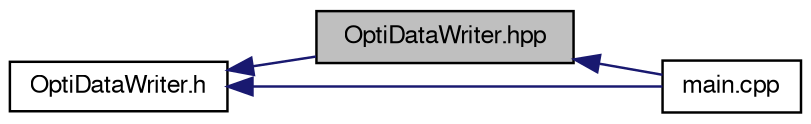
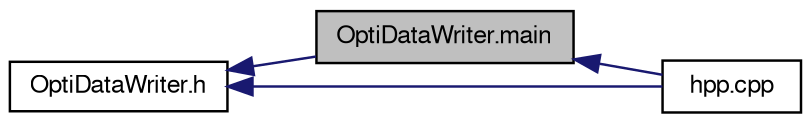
(445, 37) -> (445, 37)
(732, 87) -> (732, 87)
